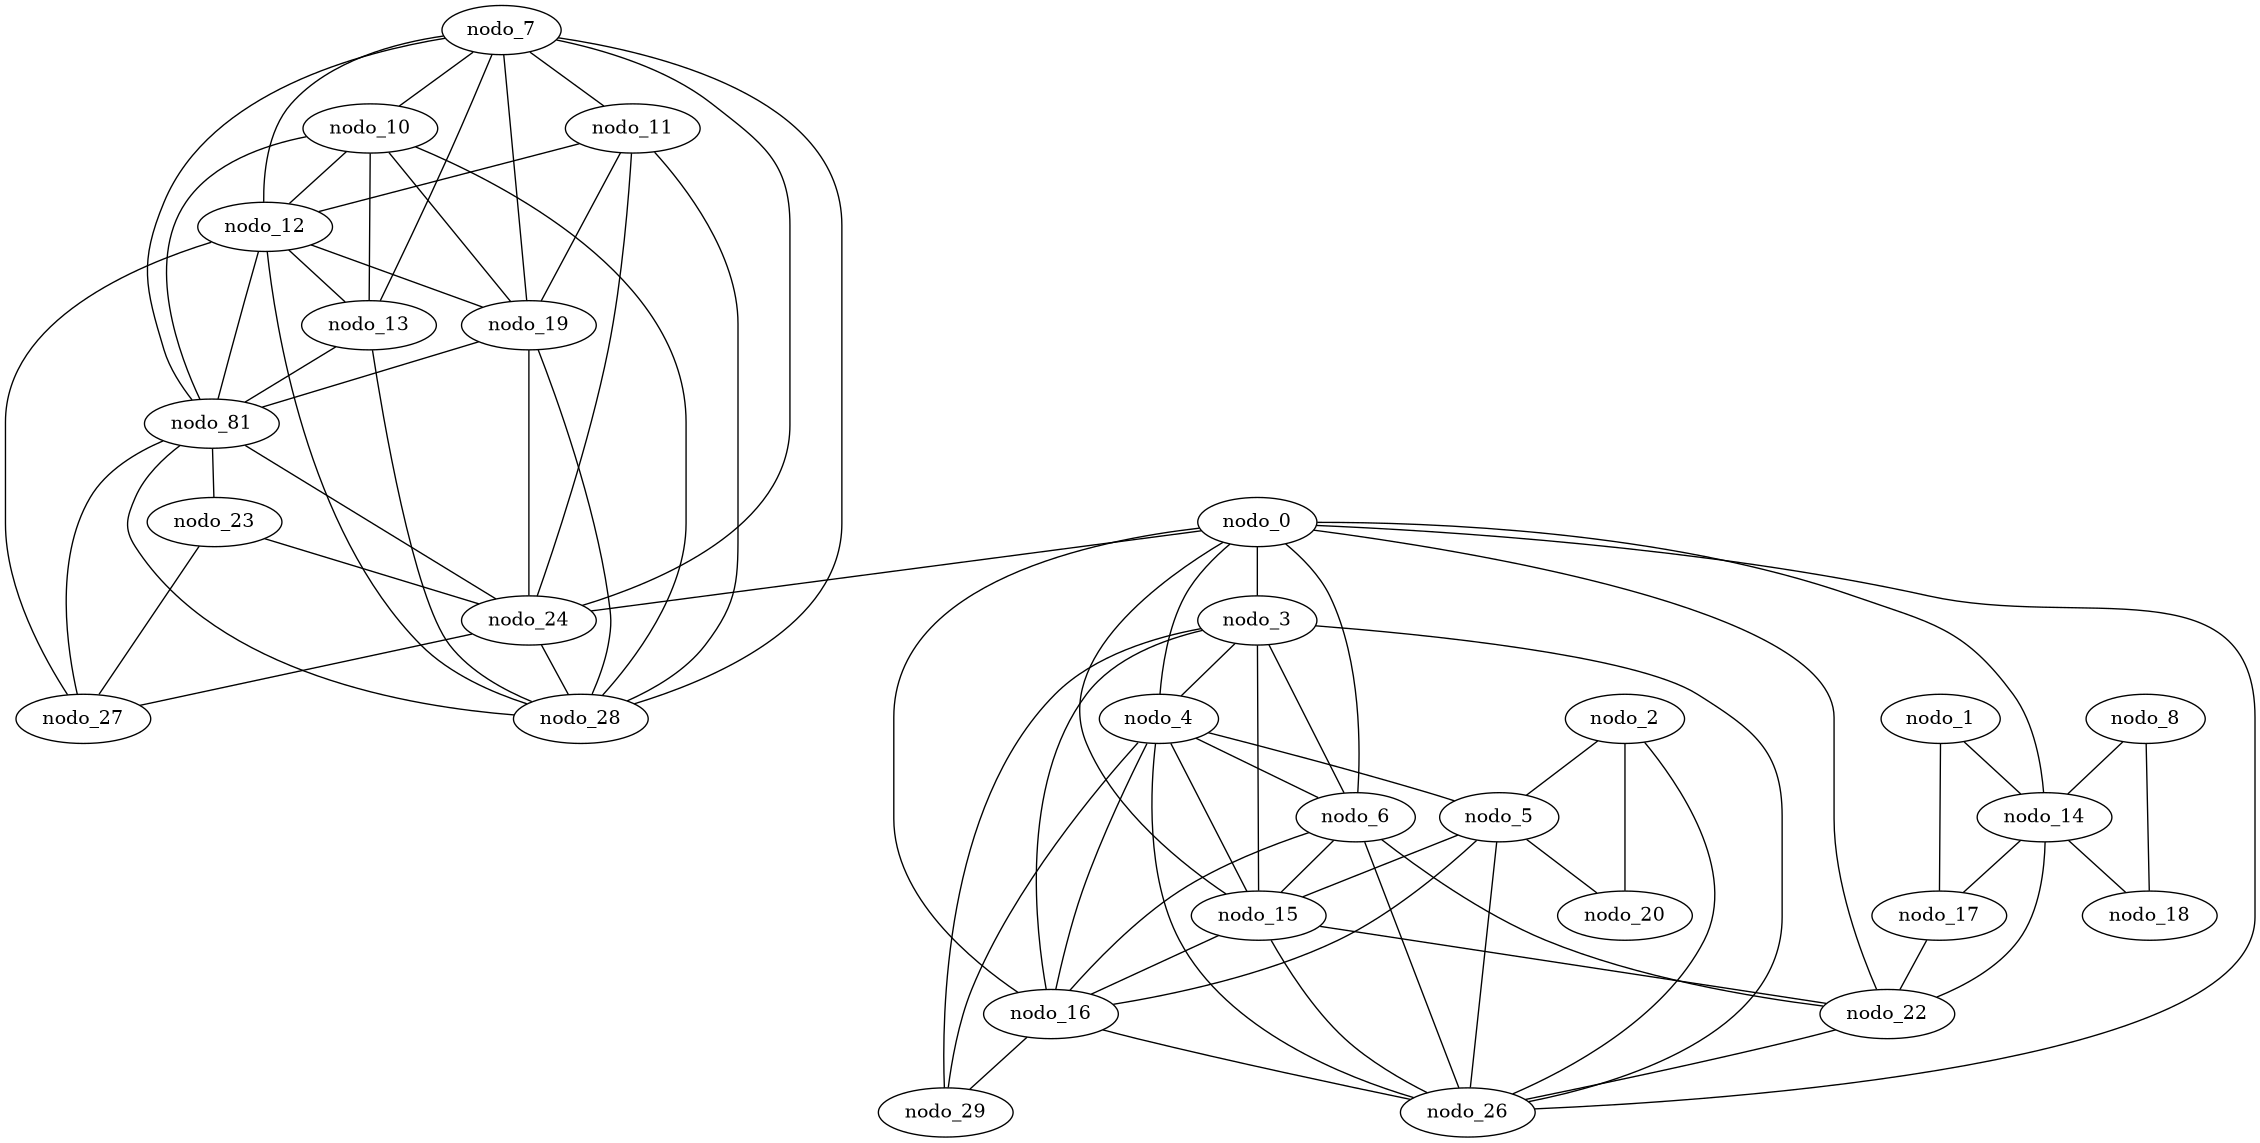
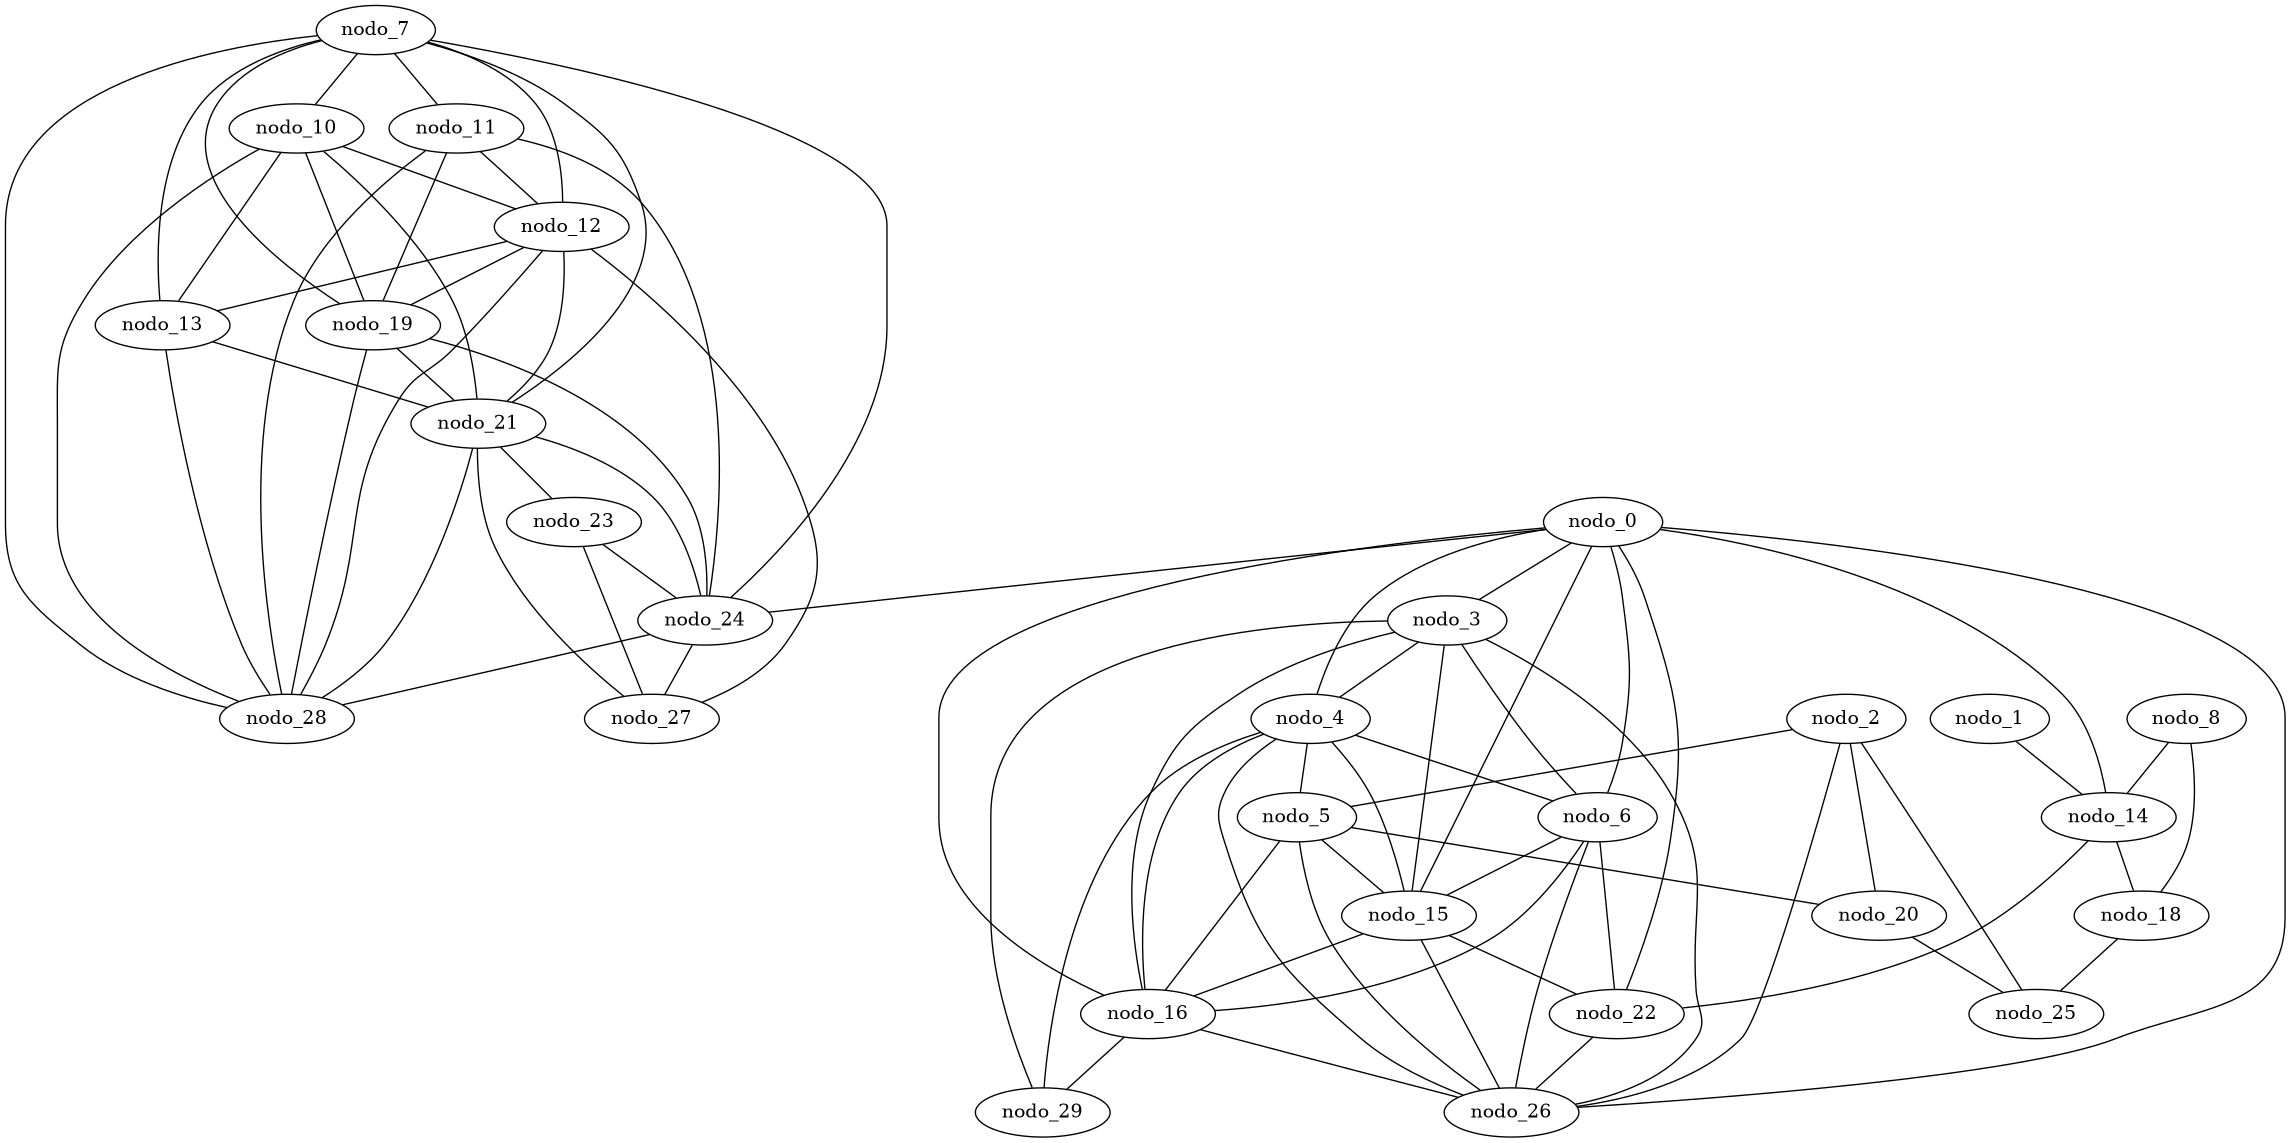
(212, 424) -> (478, 424)
(1939, 916) -> none
none -> (2036, 1014)
